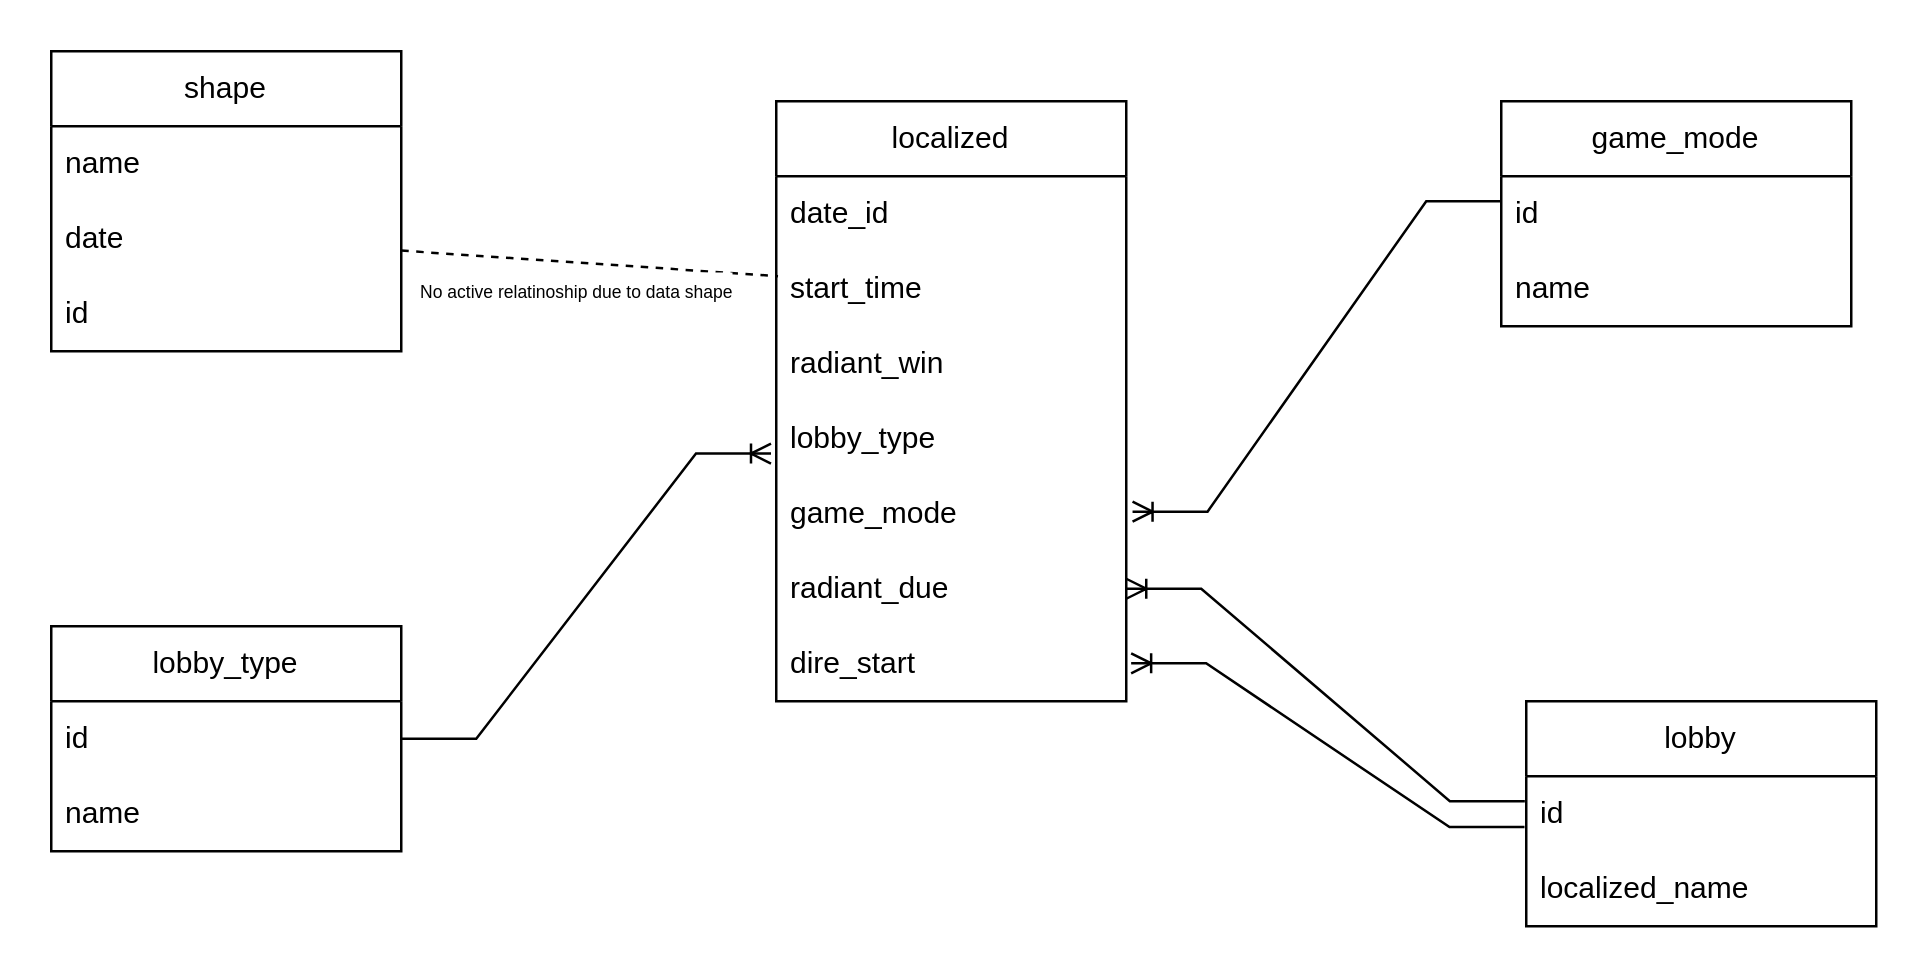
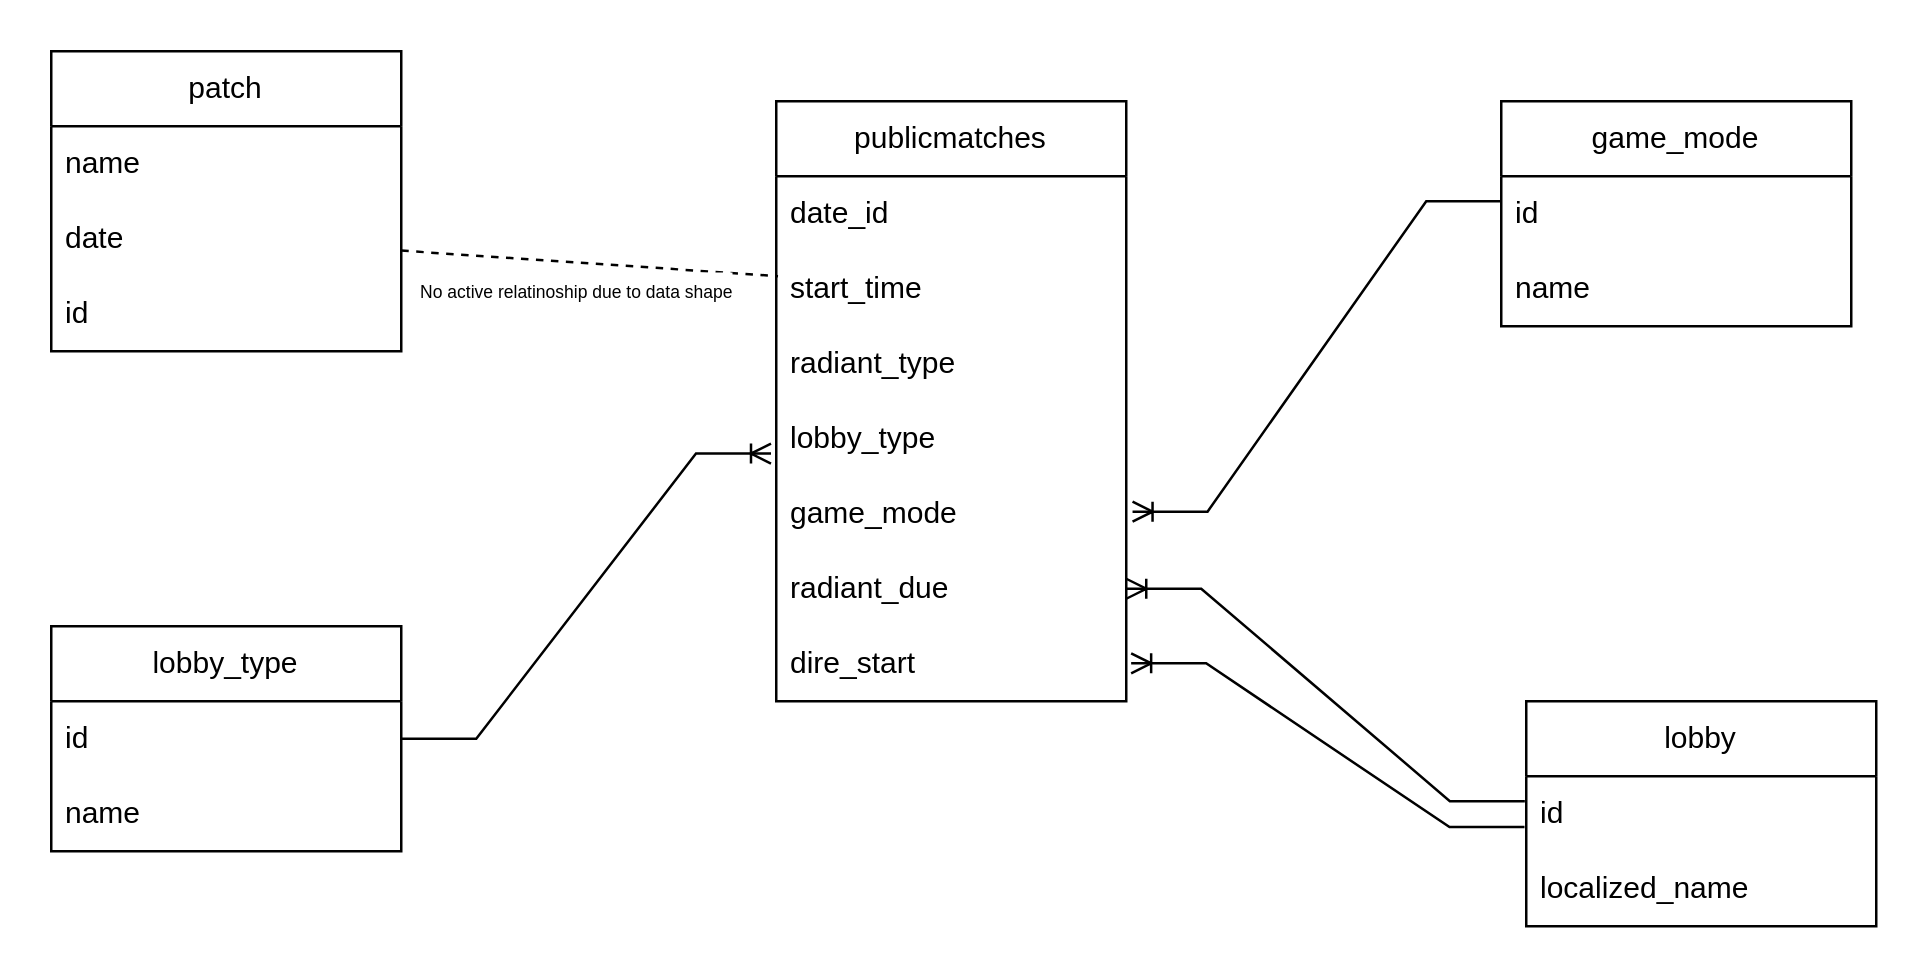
(226, 89) -> (226, 89)
(951, 139) -> (951, 139)
(876, 364) -> (888, 364)
